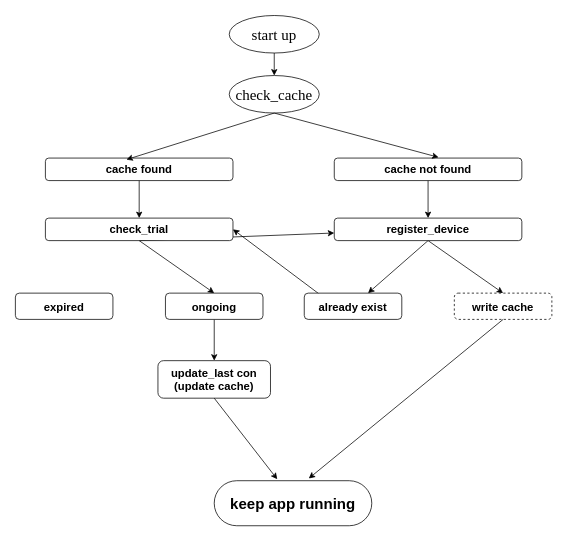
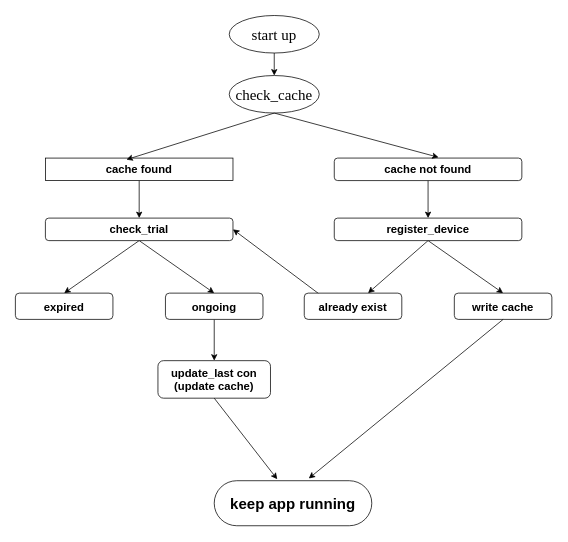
(139, 169) -> (139, 169)
(280, 235) -> (103, 266)
(503, 306) -> (503, 306)
